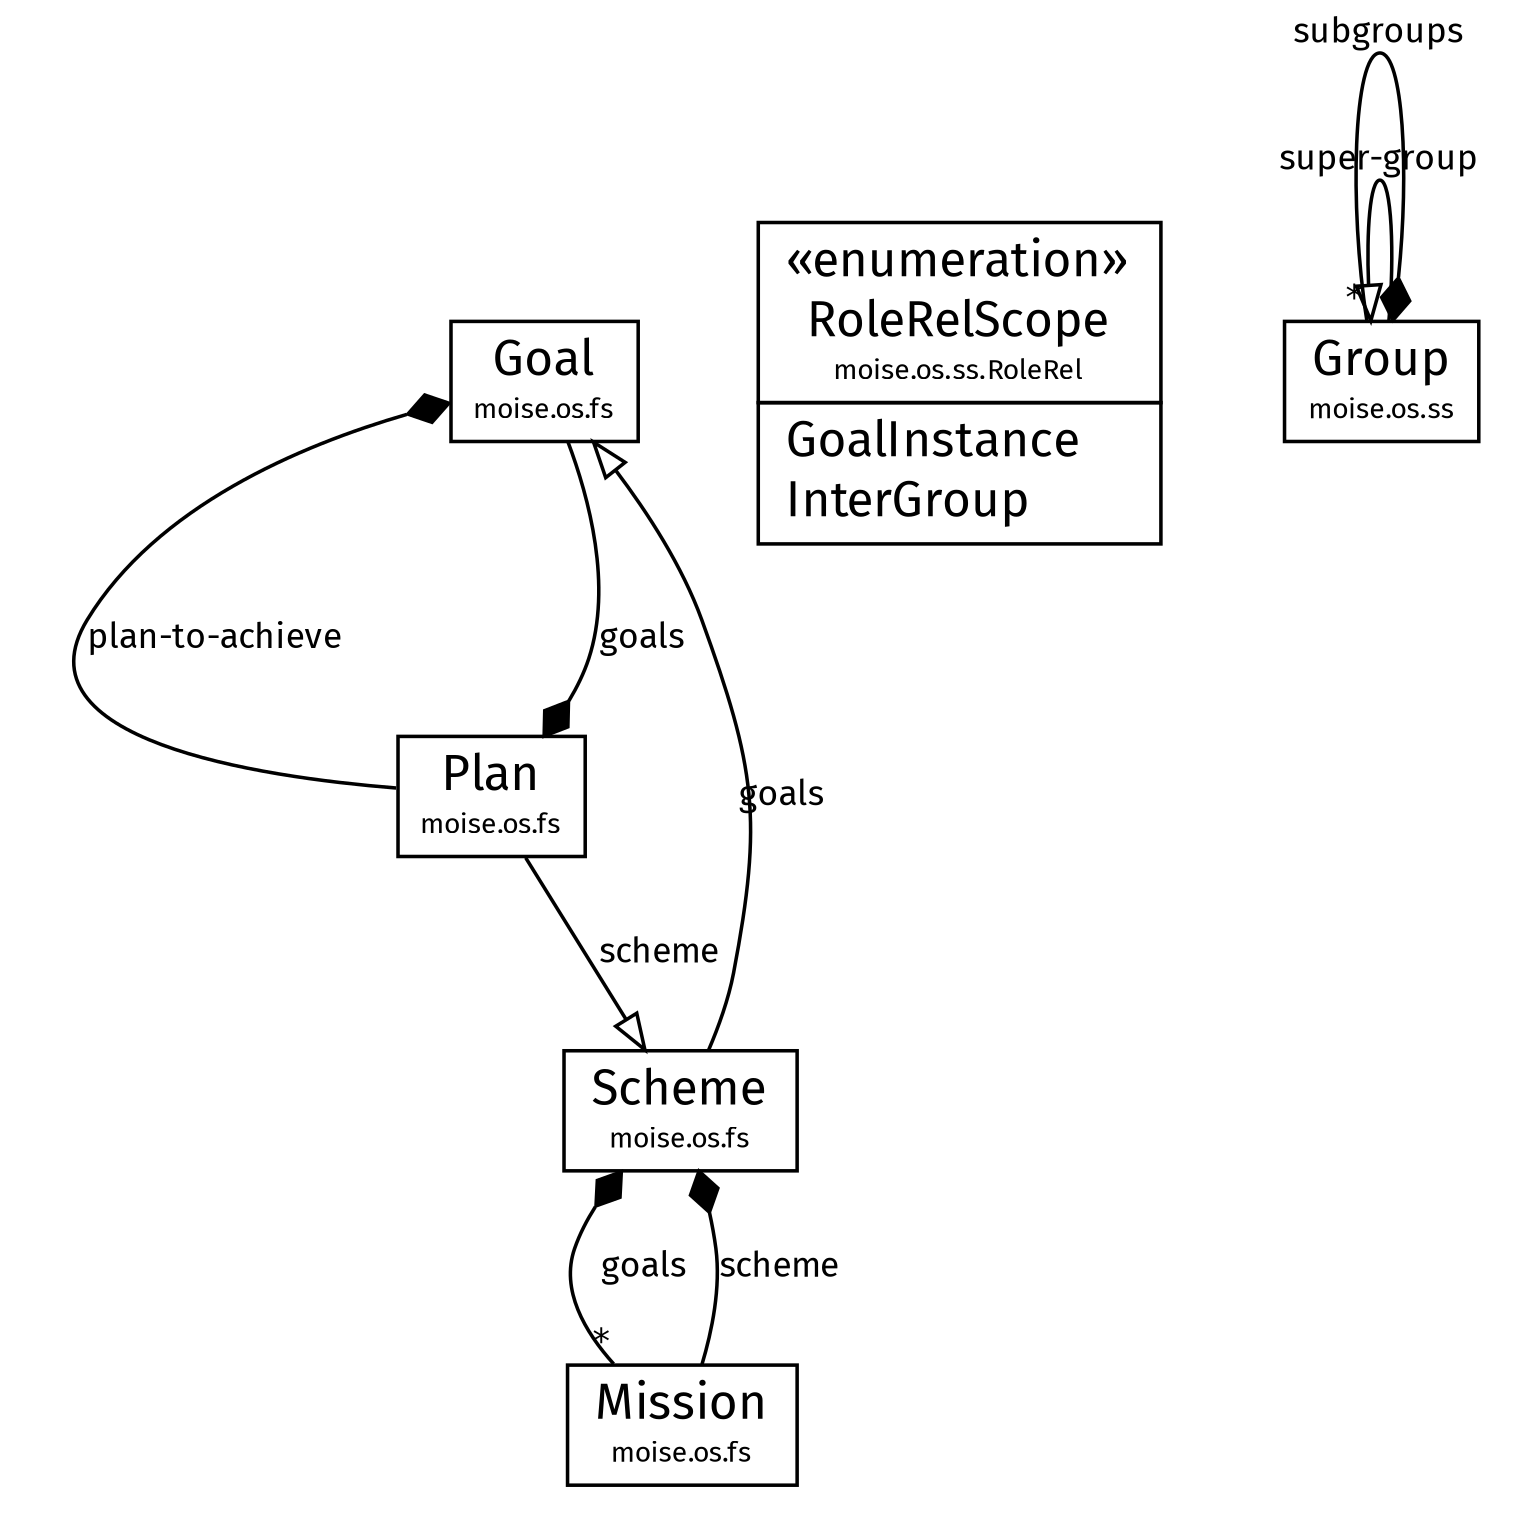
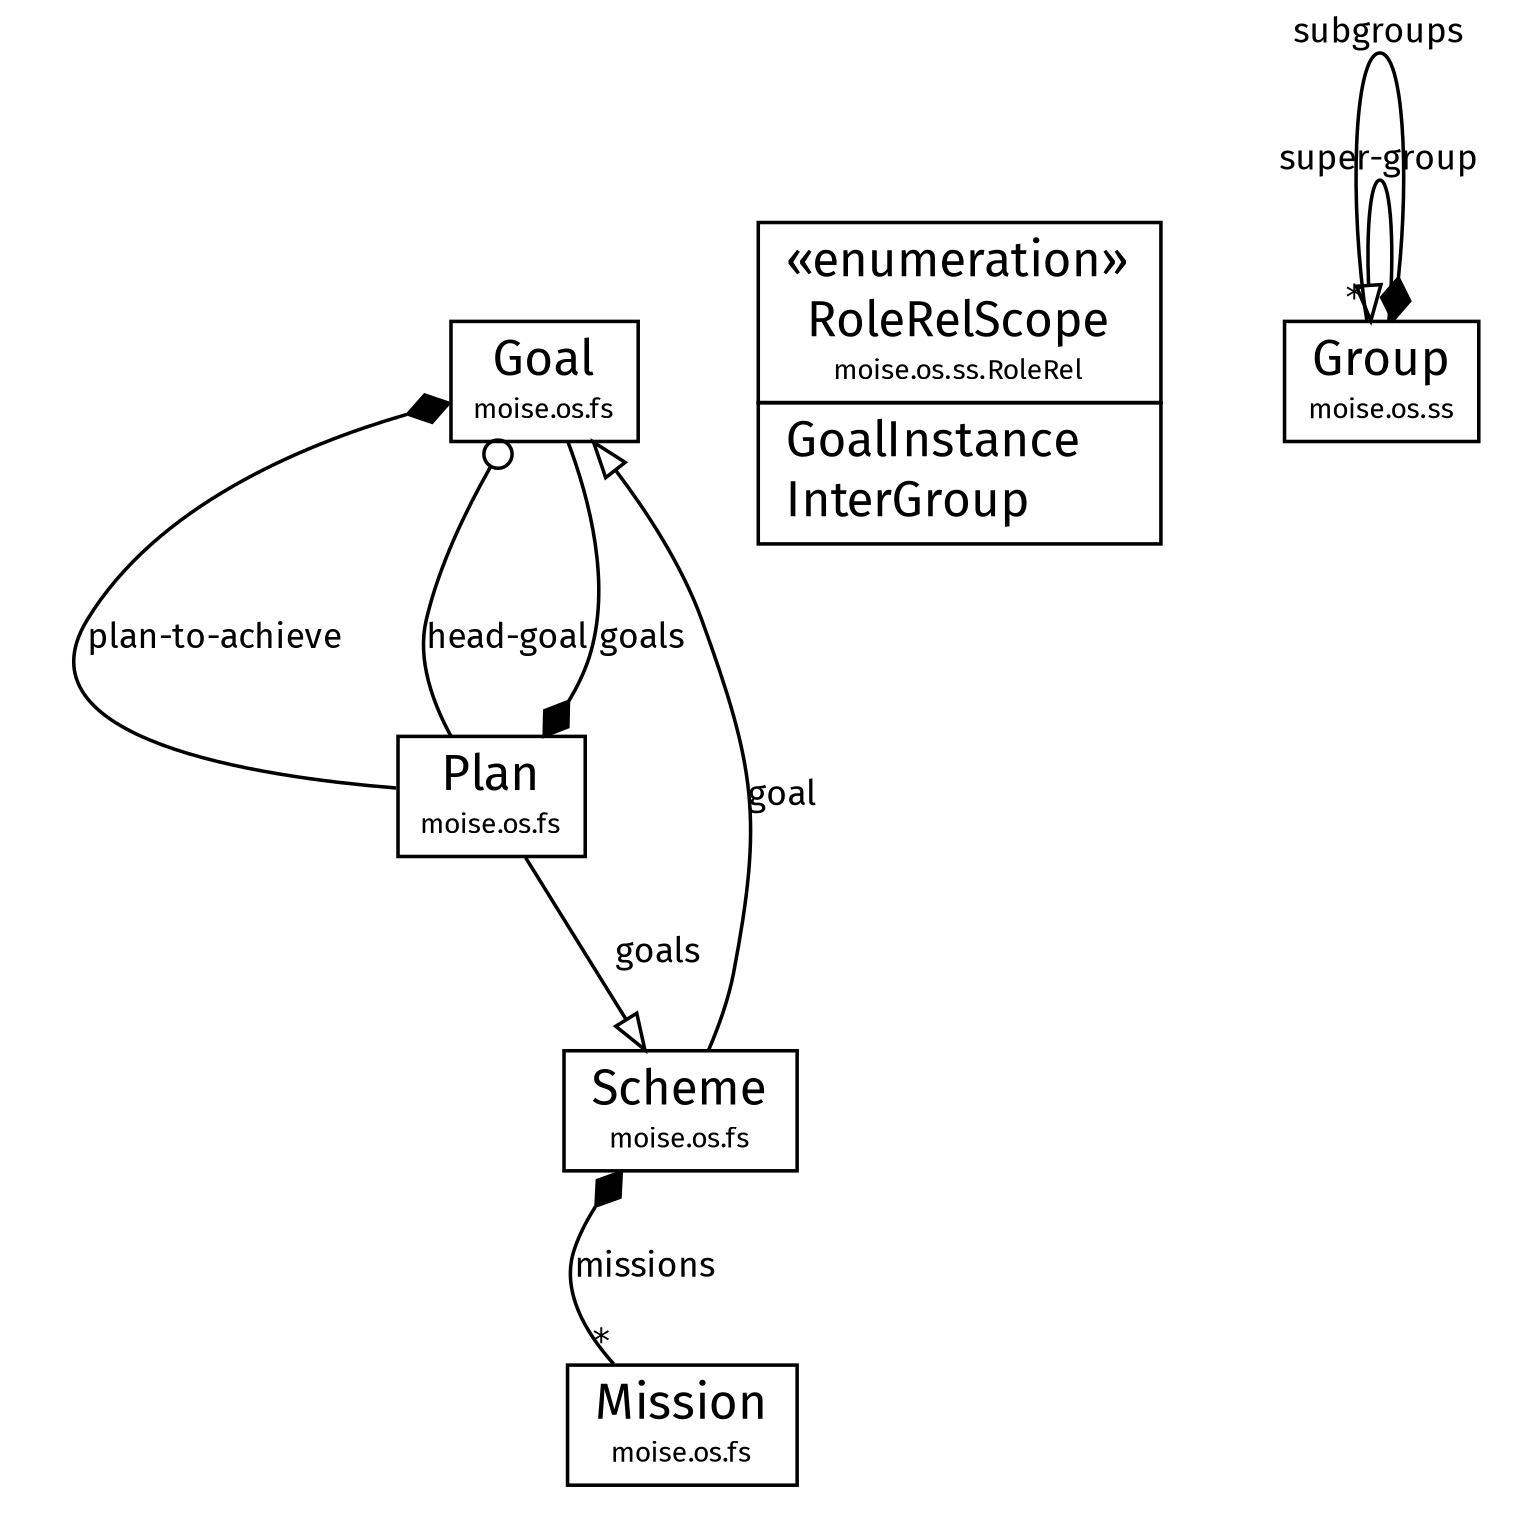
none -> (432, 599)
(783, 796) -> (783, 796)
(659, 954) -> (659, 954)
(645, 1268) -> (645, 1268)
(717, 1289) -> none
